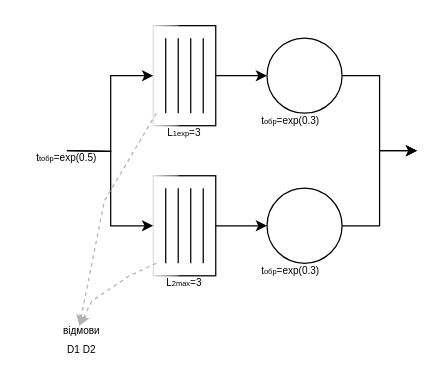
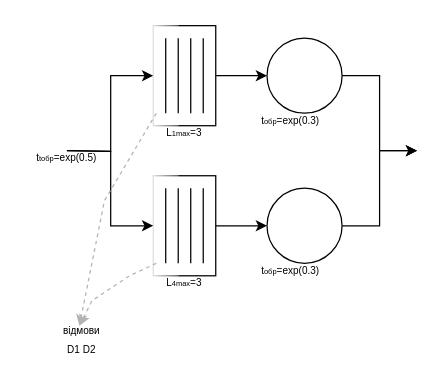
(184, 132) -> (184, 132)
(184, 282) -> (184, 282)
